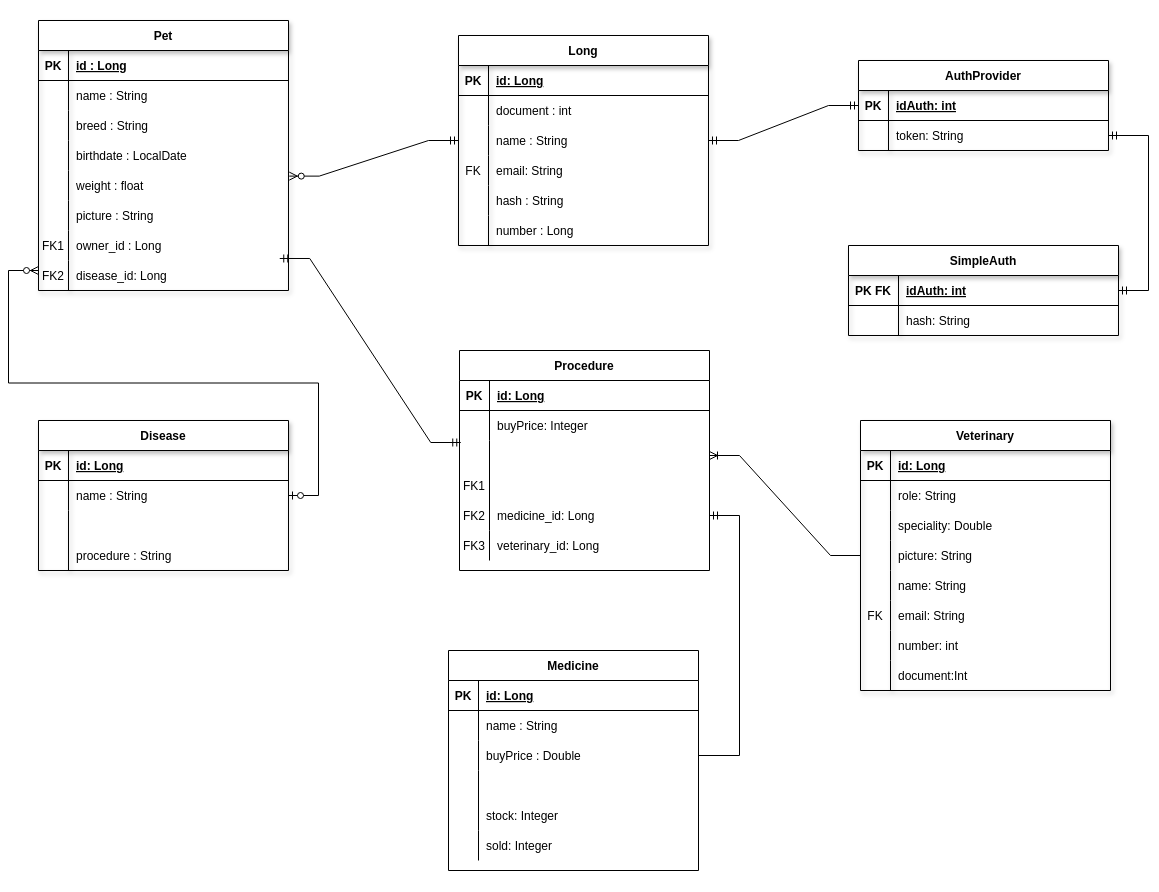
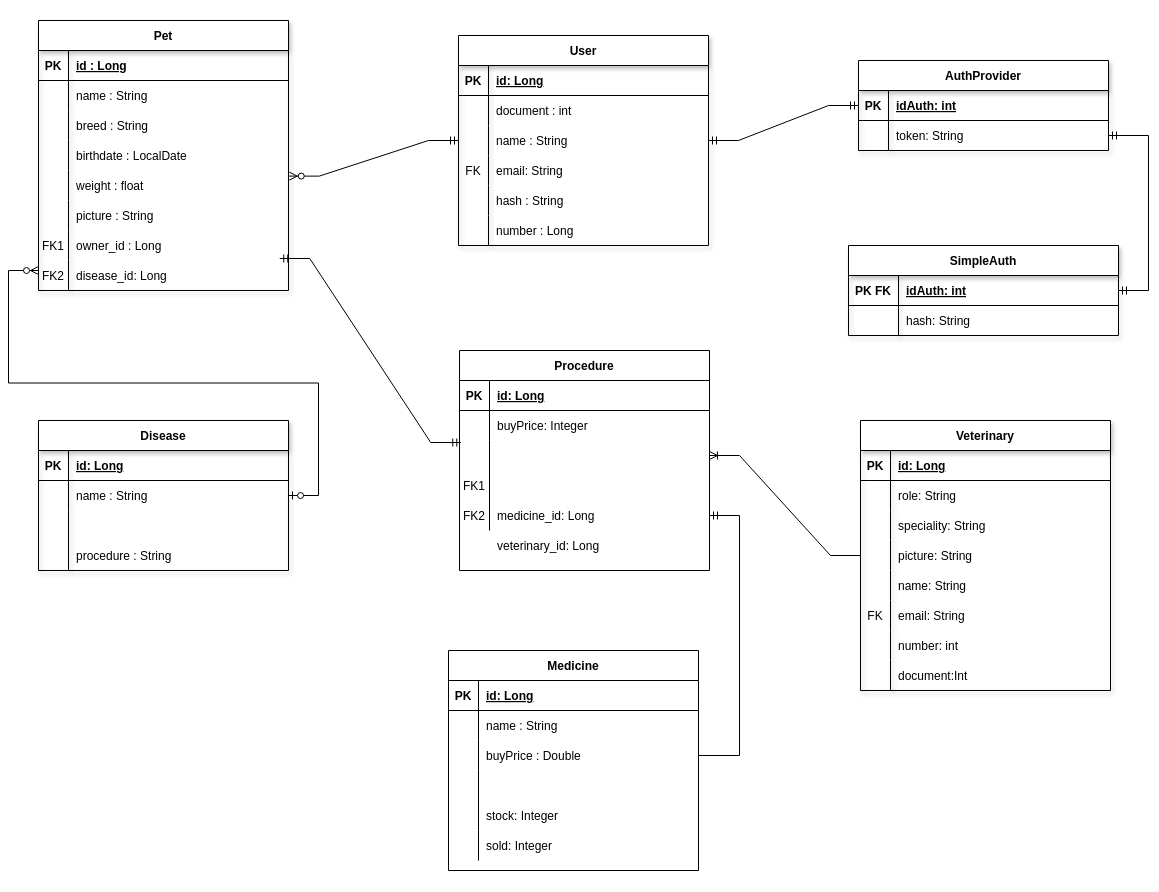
(583, 51) -> (583, 51)
(949, 526) -> (949, 526)
(475, 546) -> none
